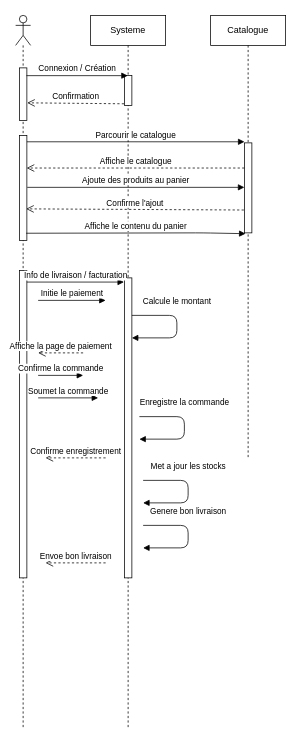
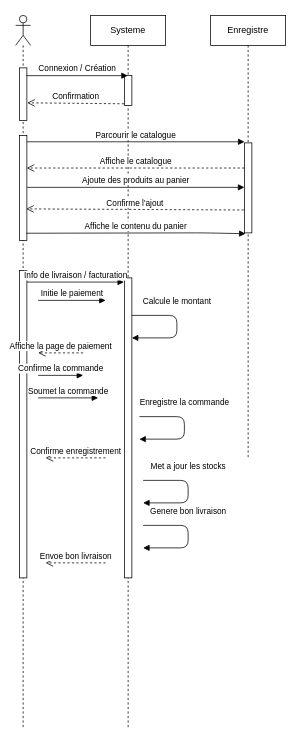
(248, 30) -> (248, 30)
